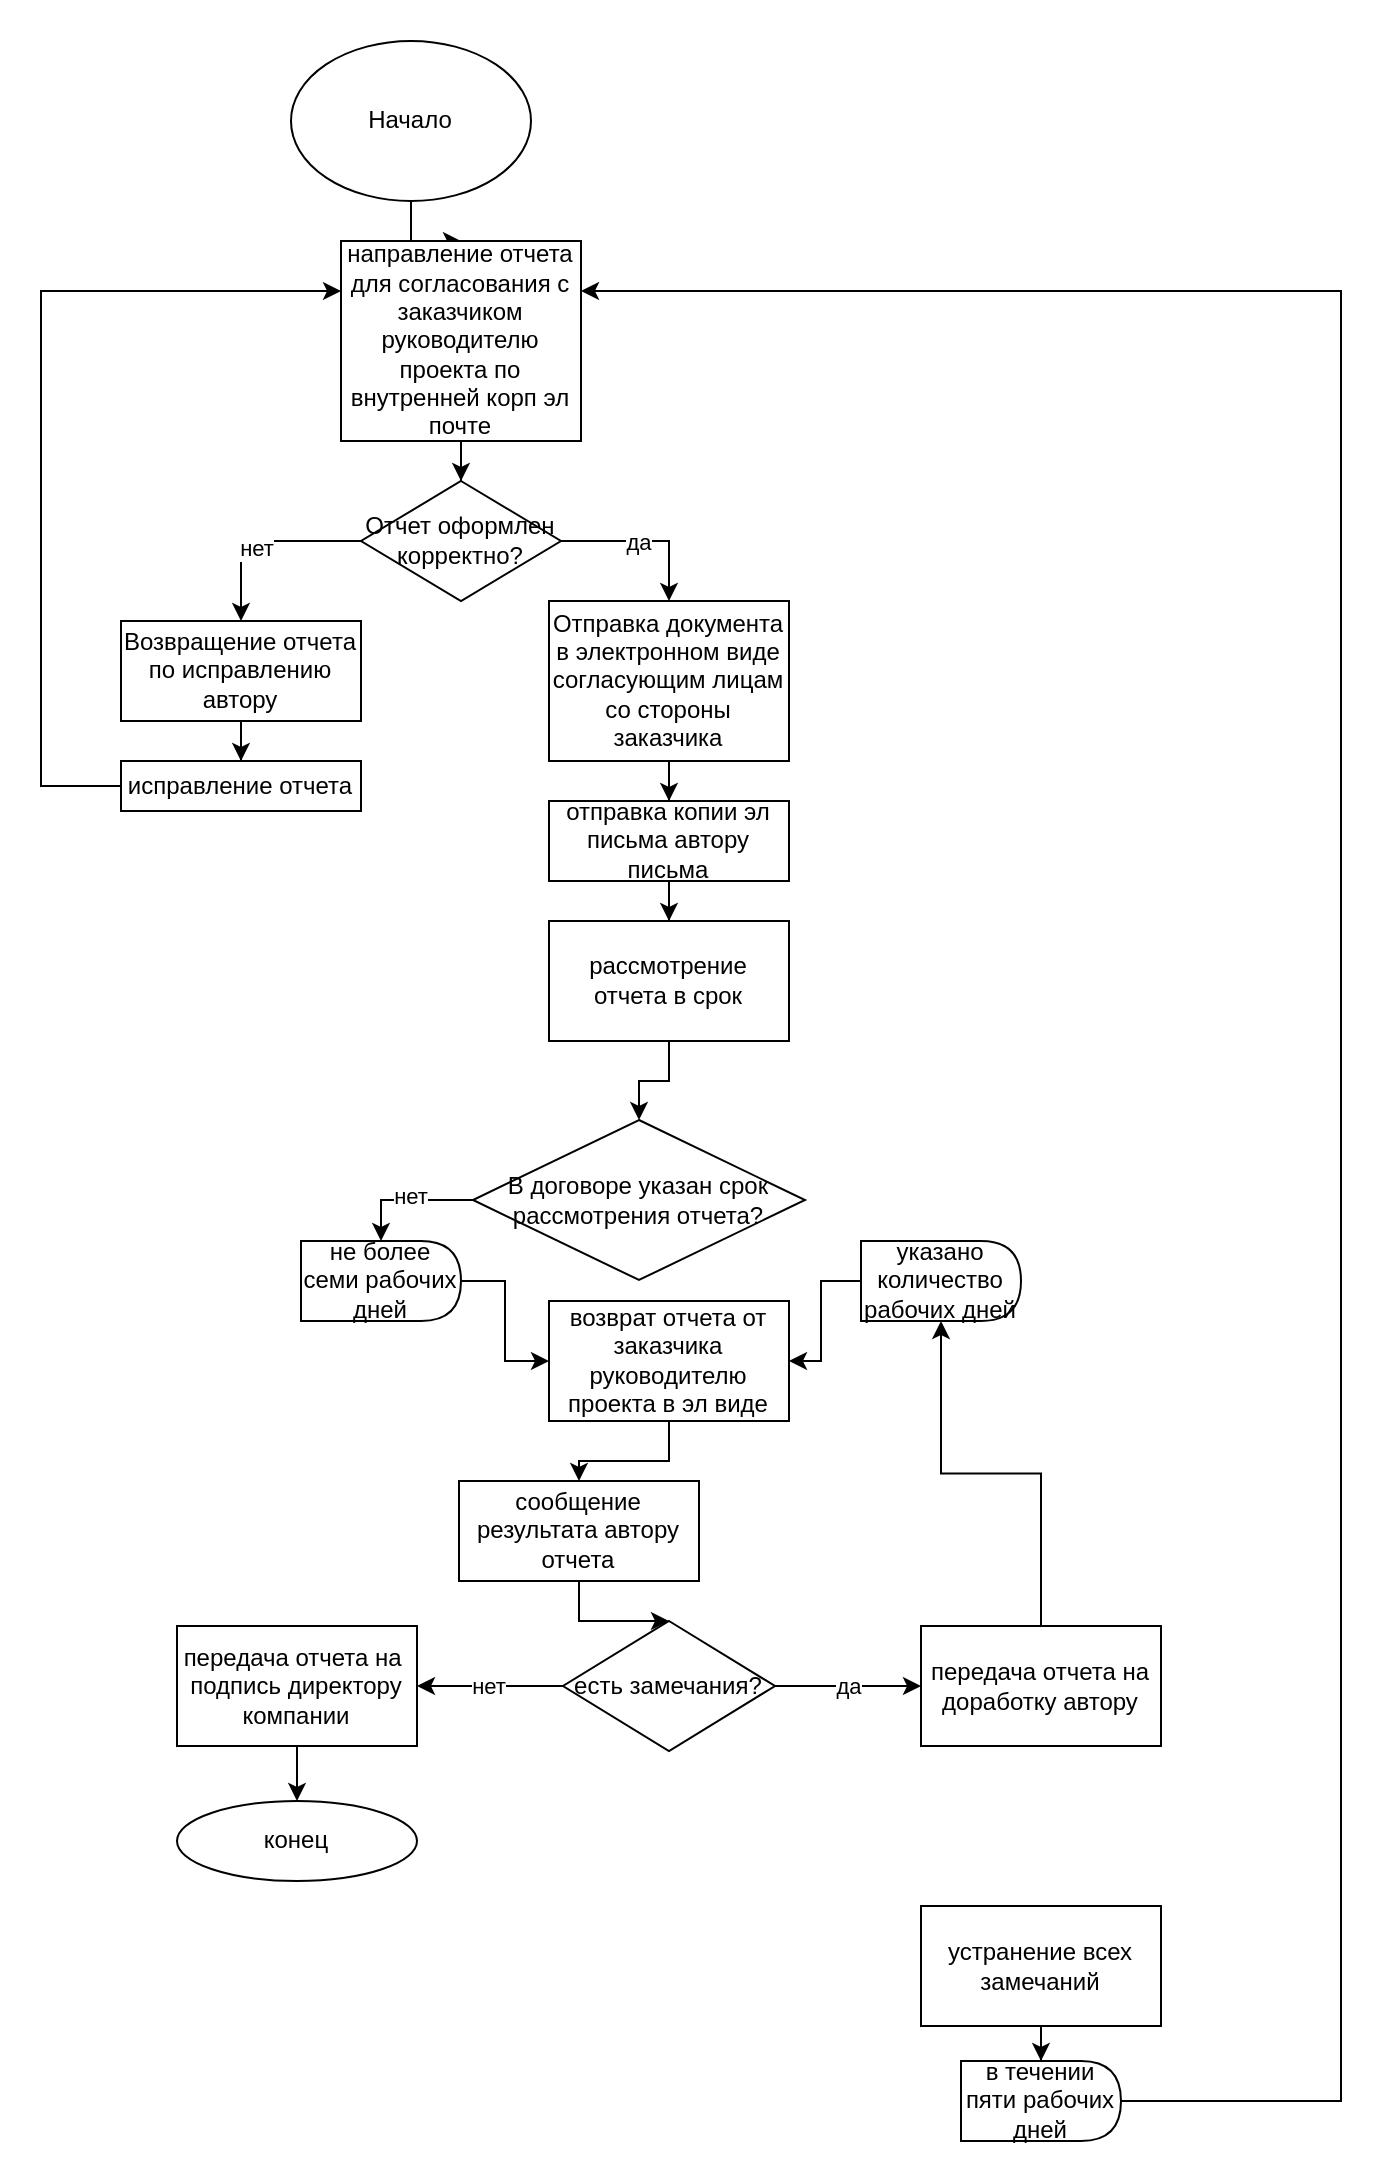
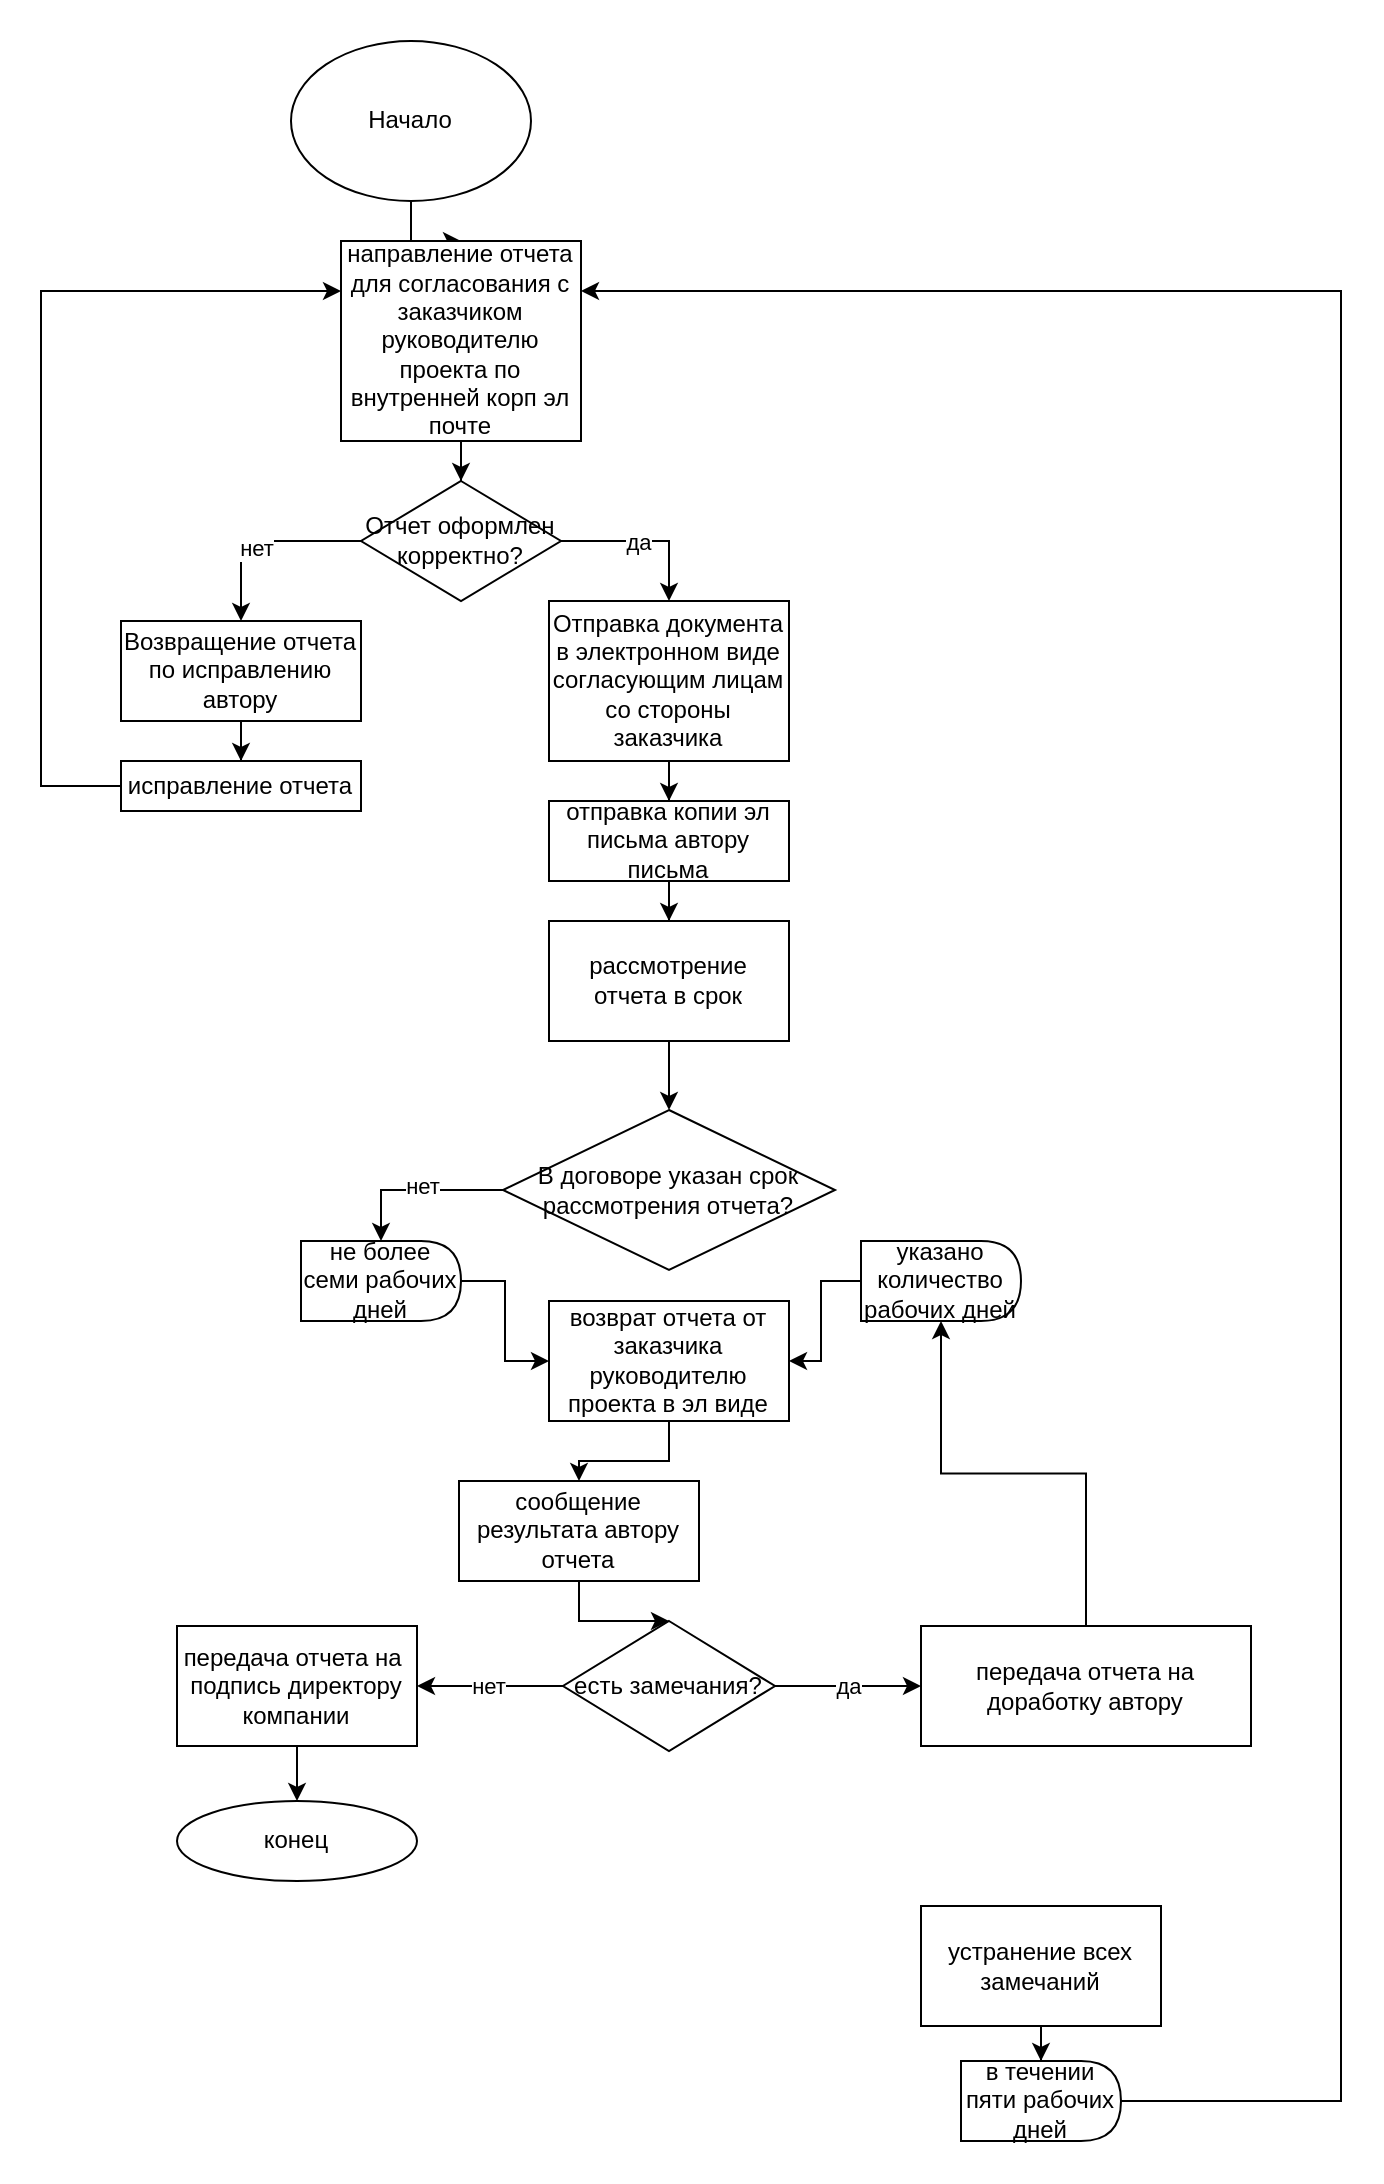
(639, 1200) -> (669, 1190)
(1041, 1686) -> (1086, 1686)
